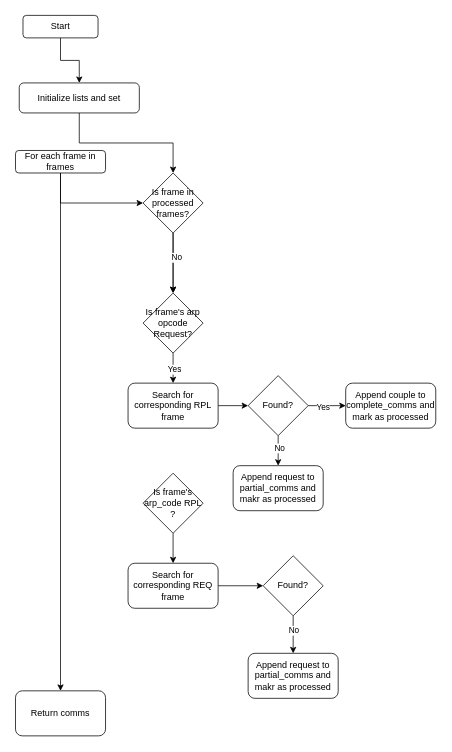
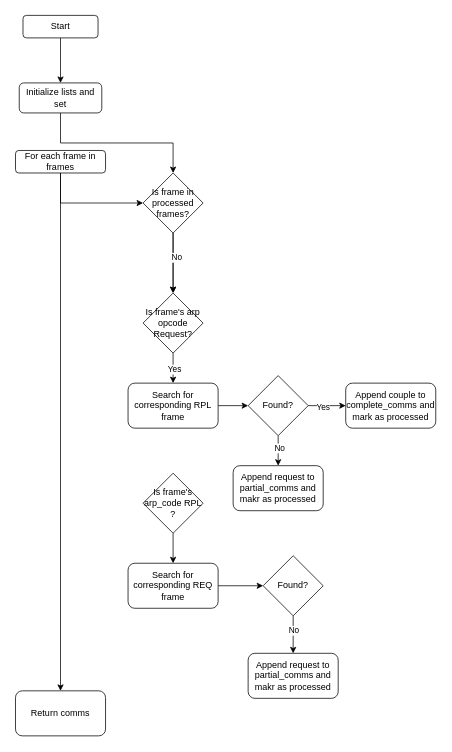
(79, 98) -> (60, 98)
